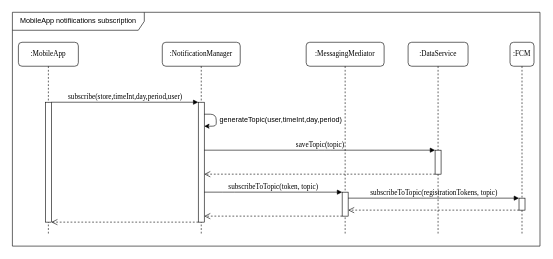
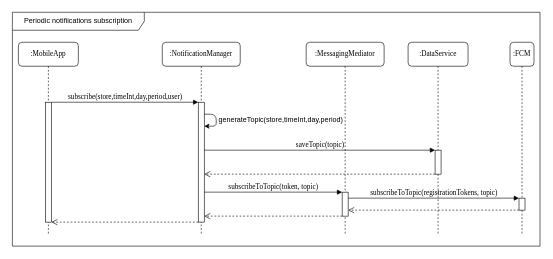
(78, 21) -> (78, 21)
(281, 120) -> (281, 120)
